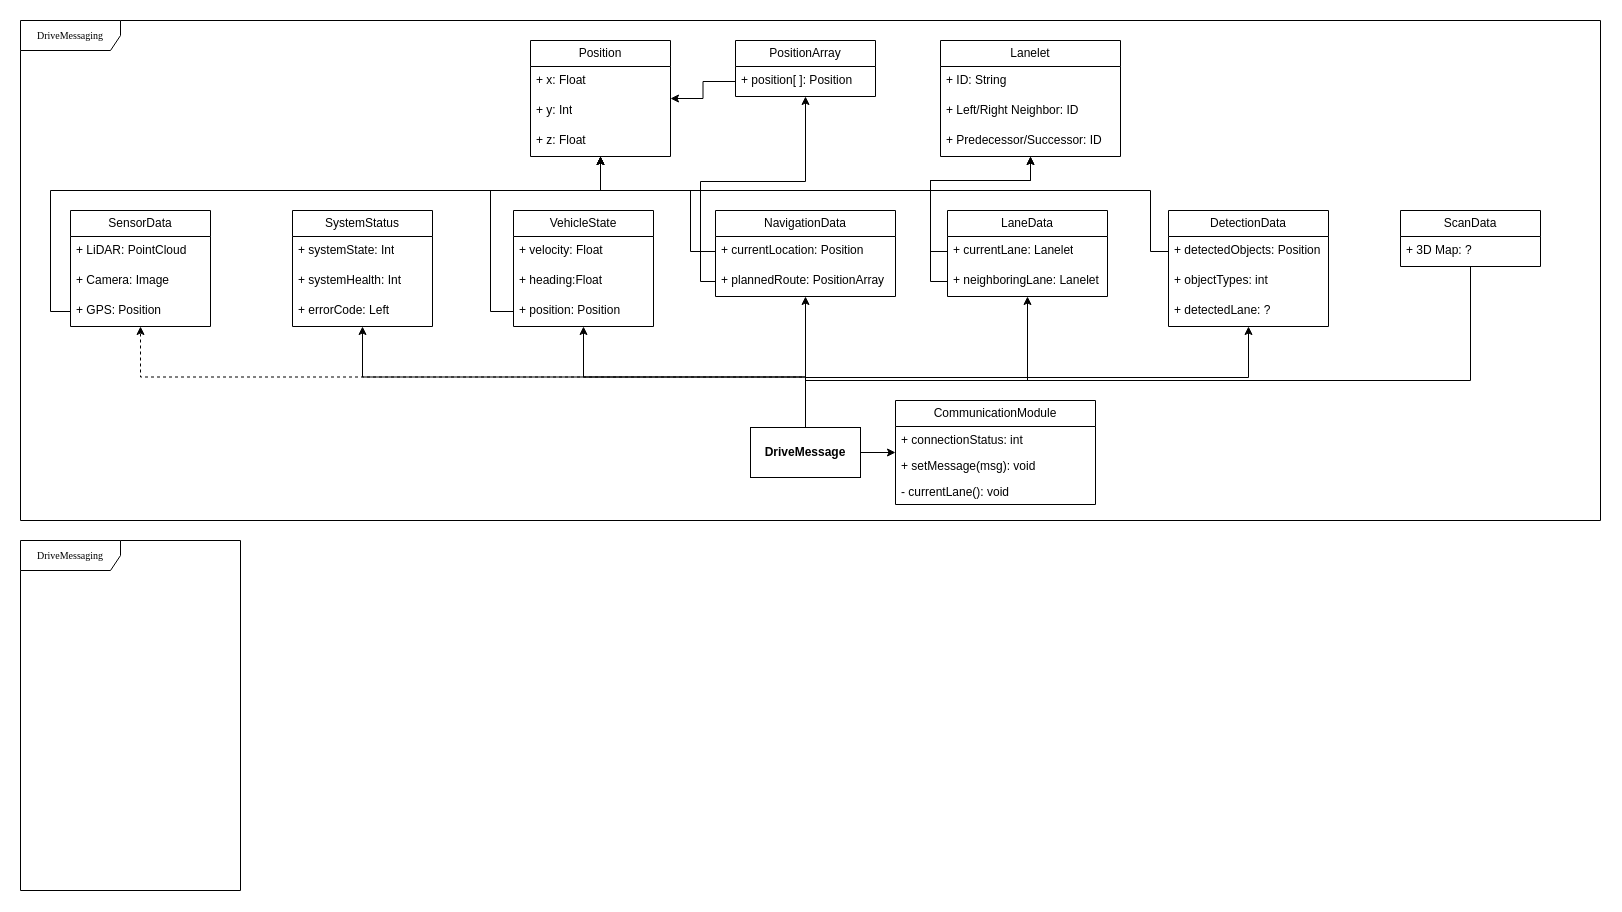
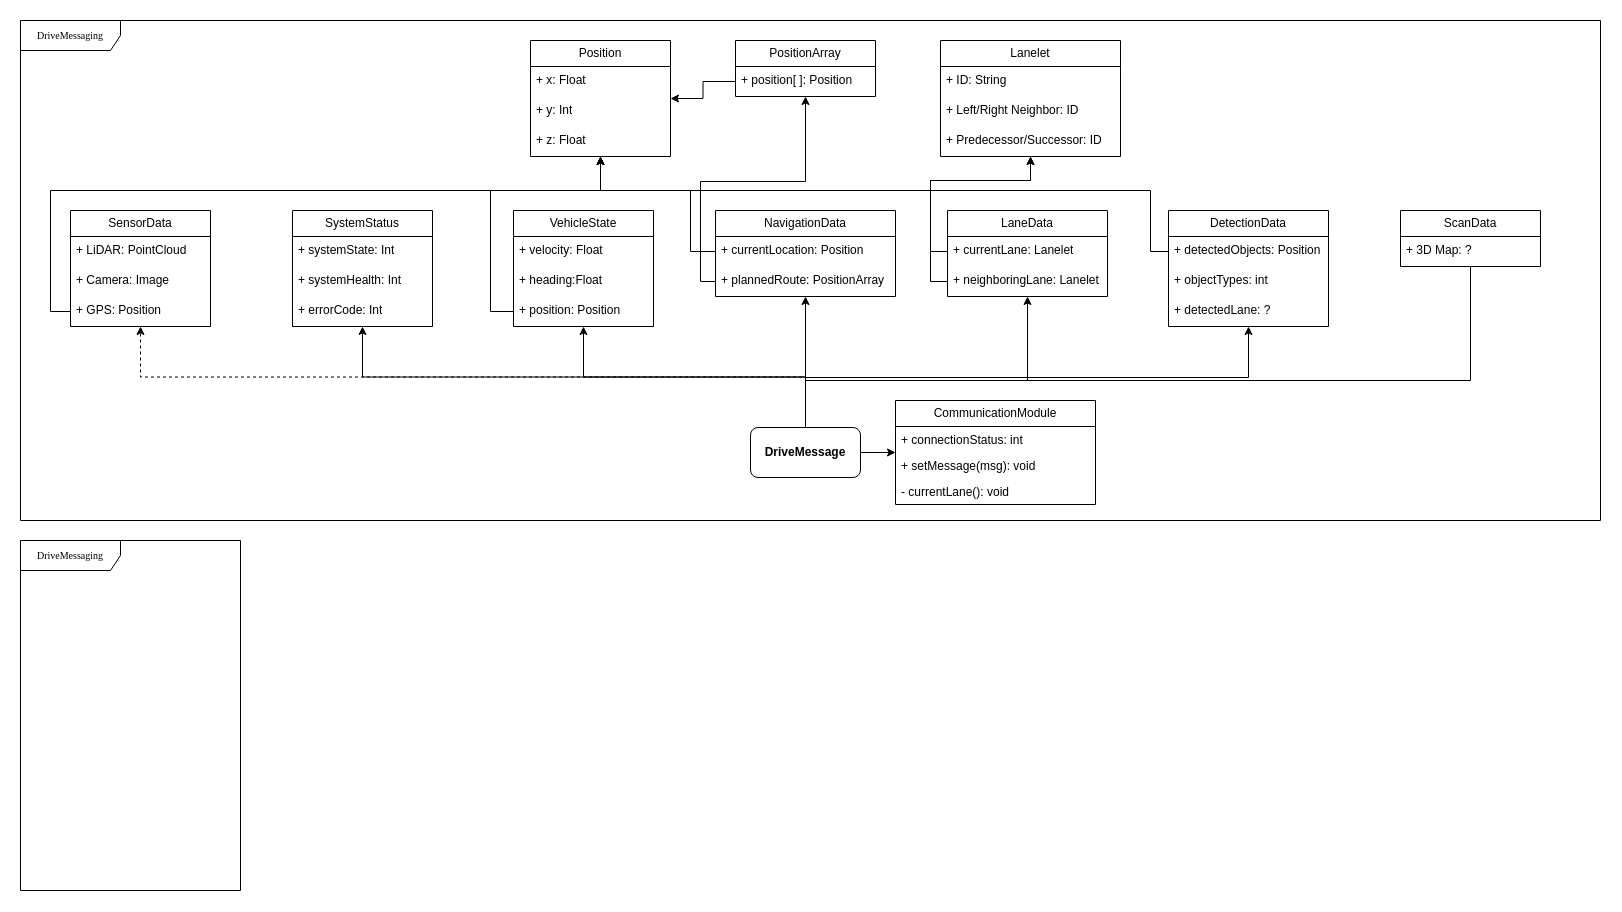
(351, 311) -> (348, 311)
(806, 453) -> (806, 453)
